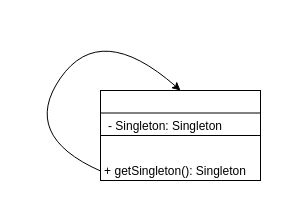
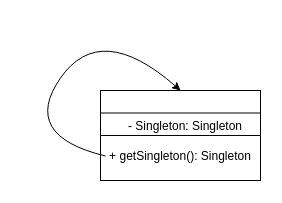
(166, 126) -> (186, 126)
(176, 171) -> (181, 156)
